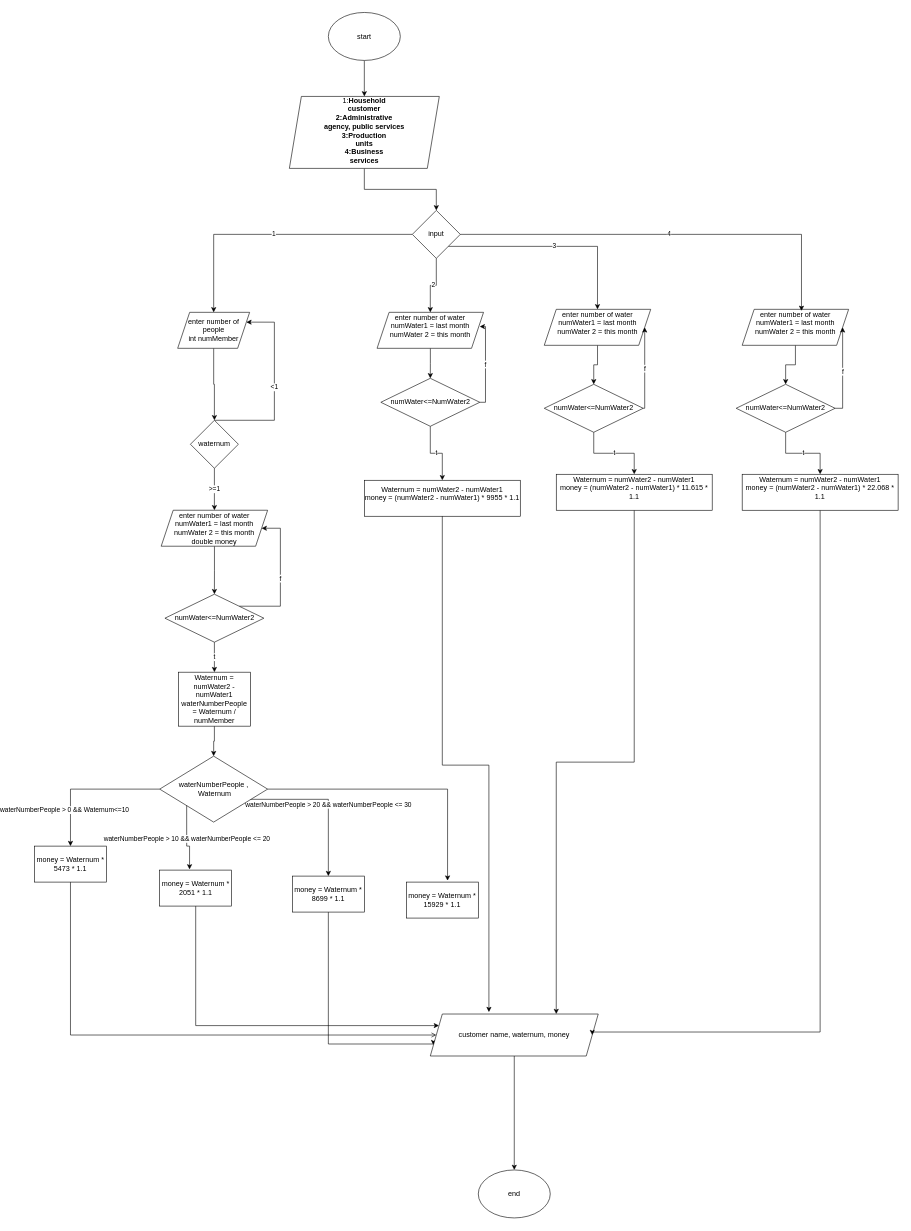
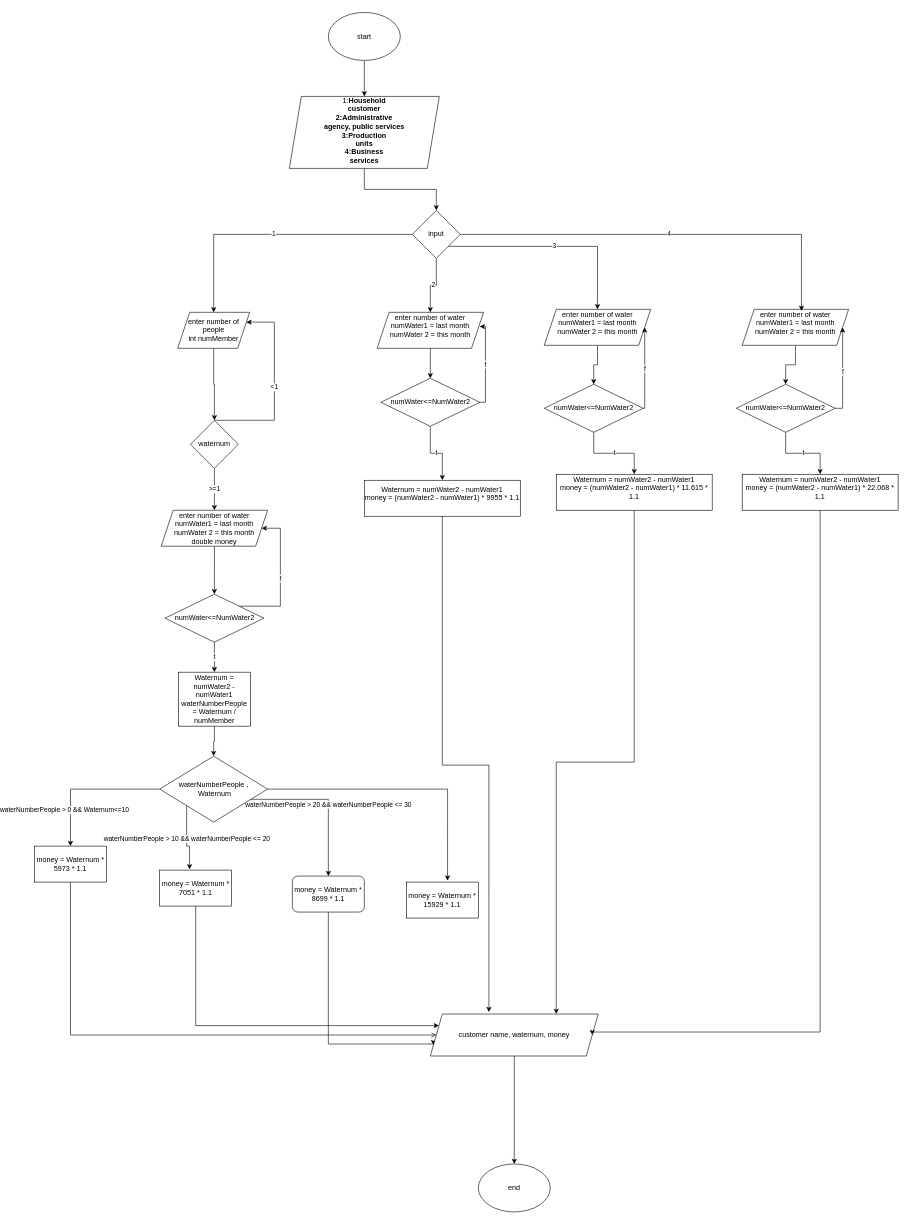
(71, 864) -> (71, 864)
(196, 888) -> (196, 888)
(329, 894) -> (329, 894)
(515, 1194) -> (515, 1188)
